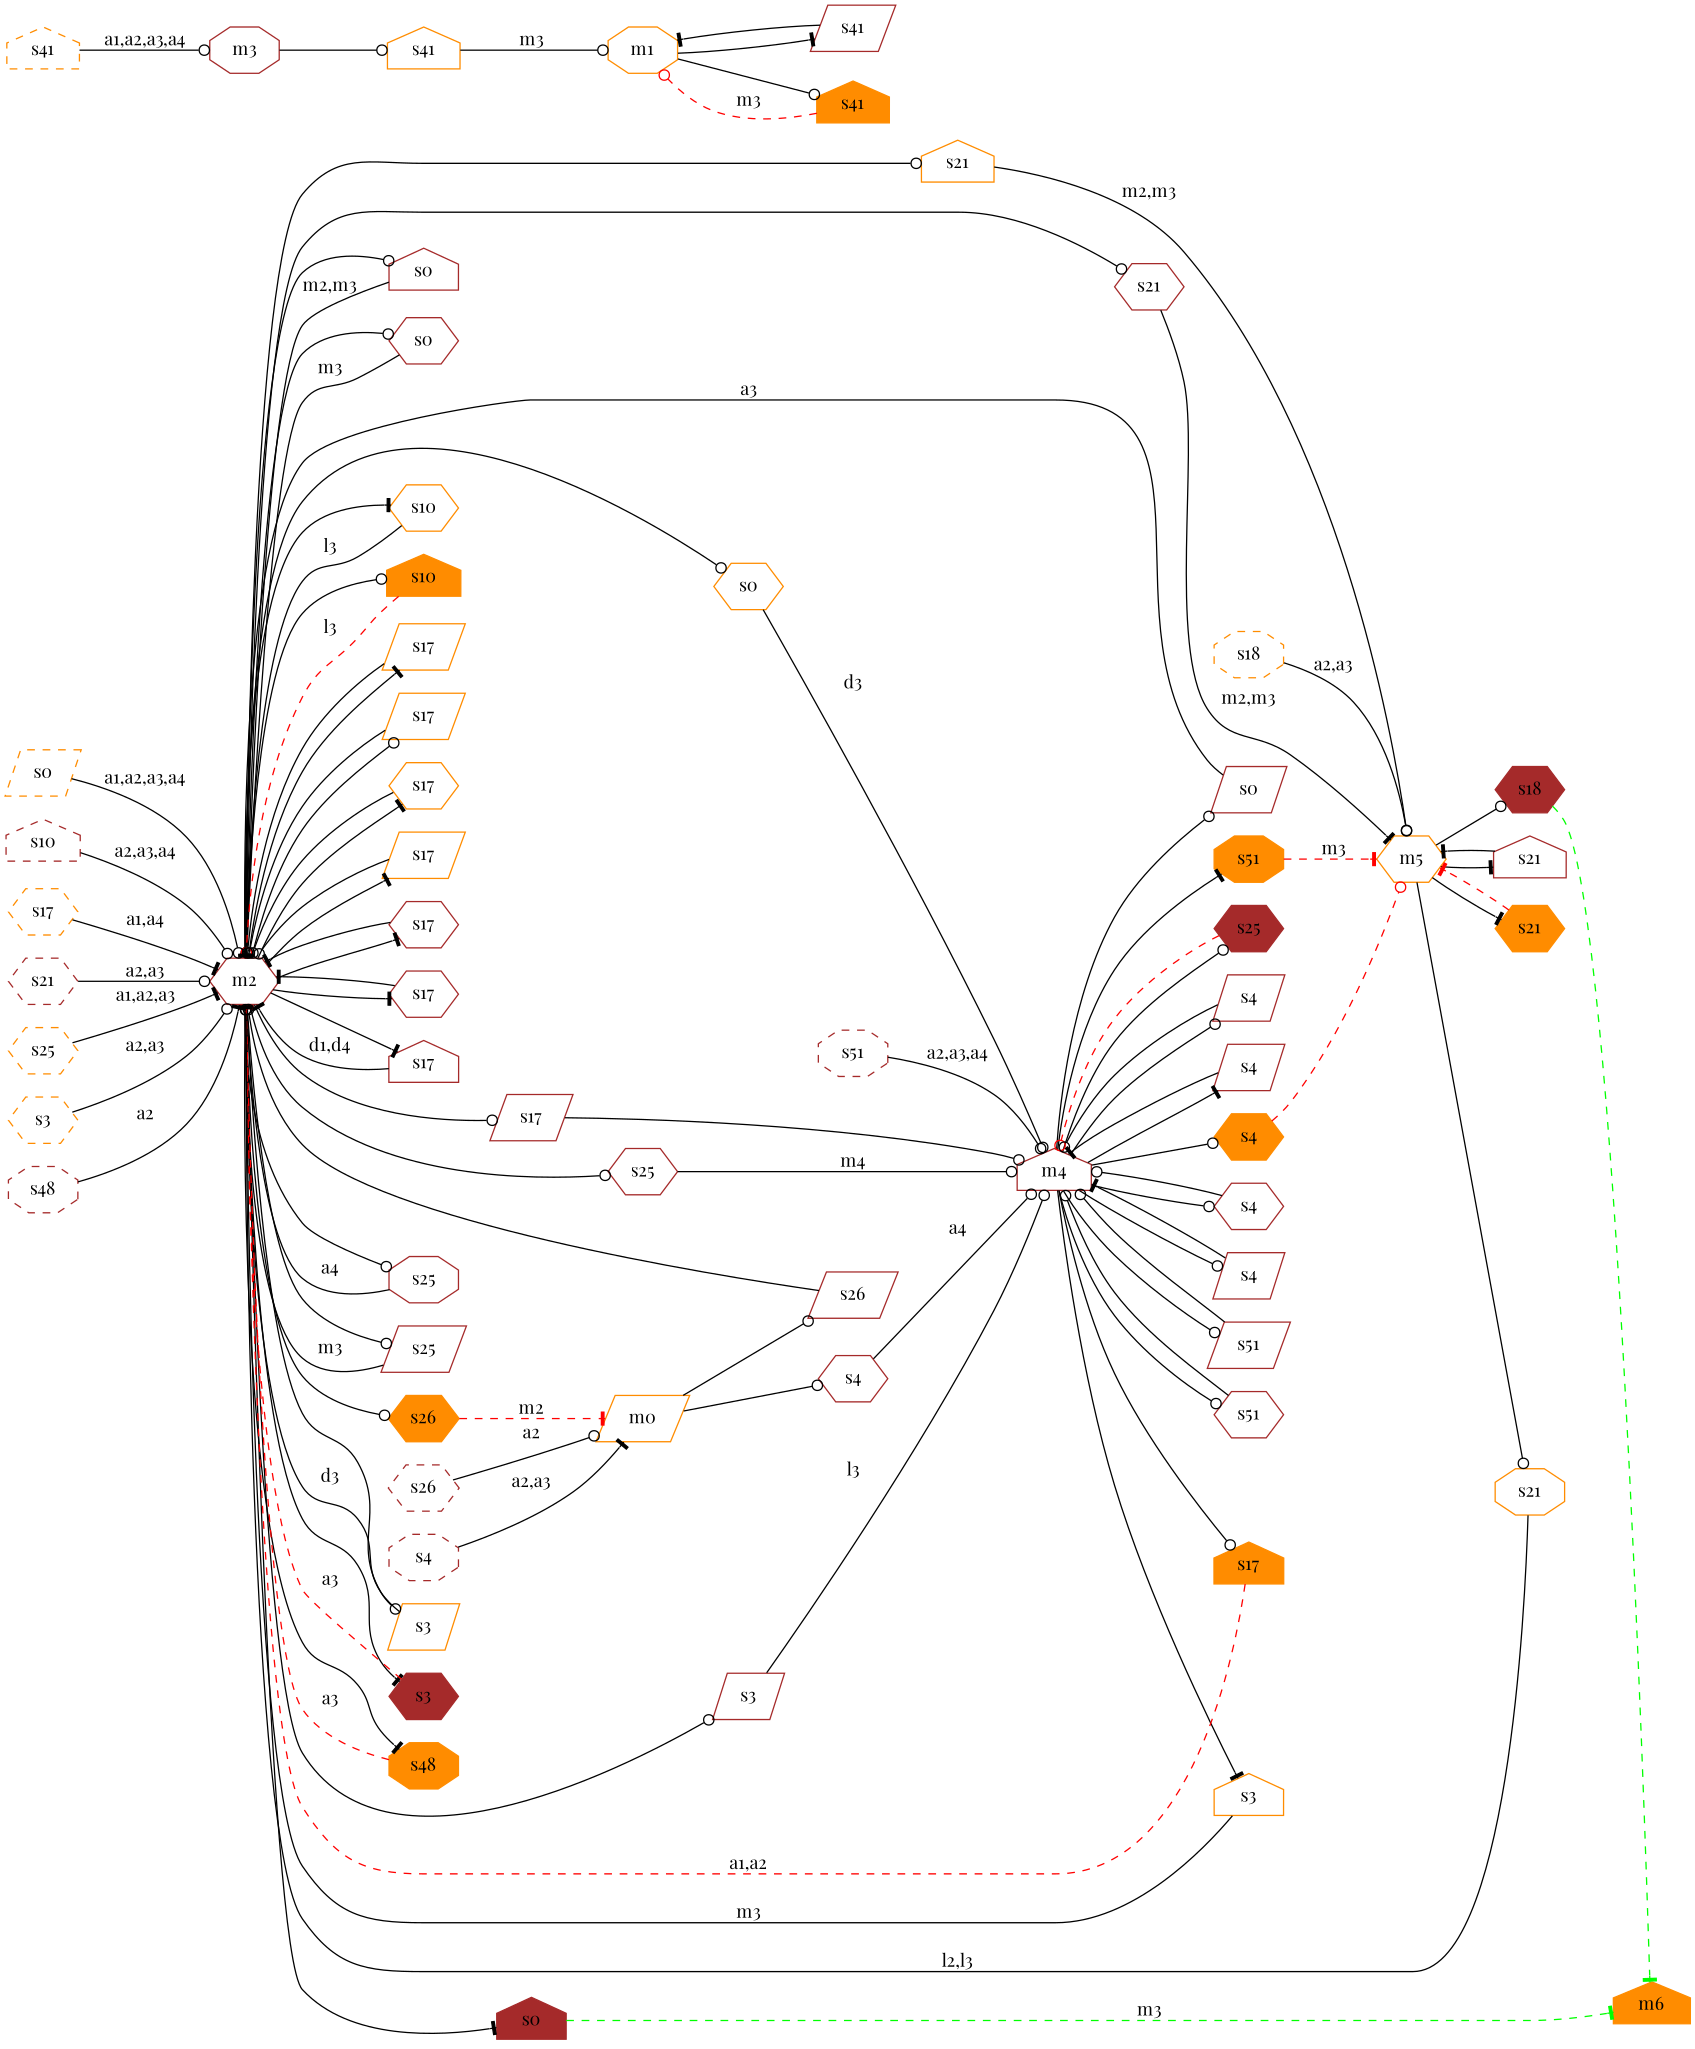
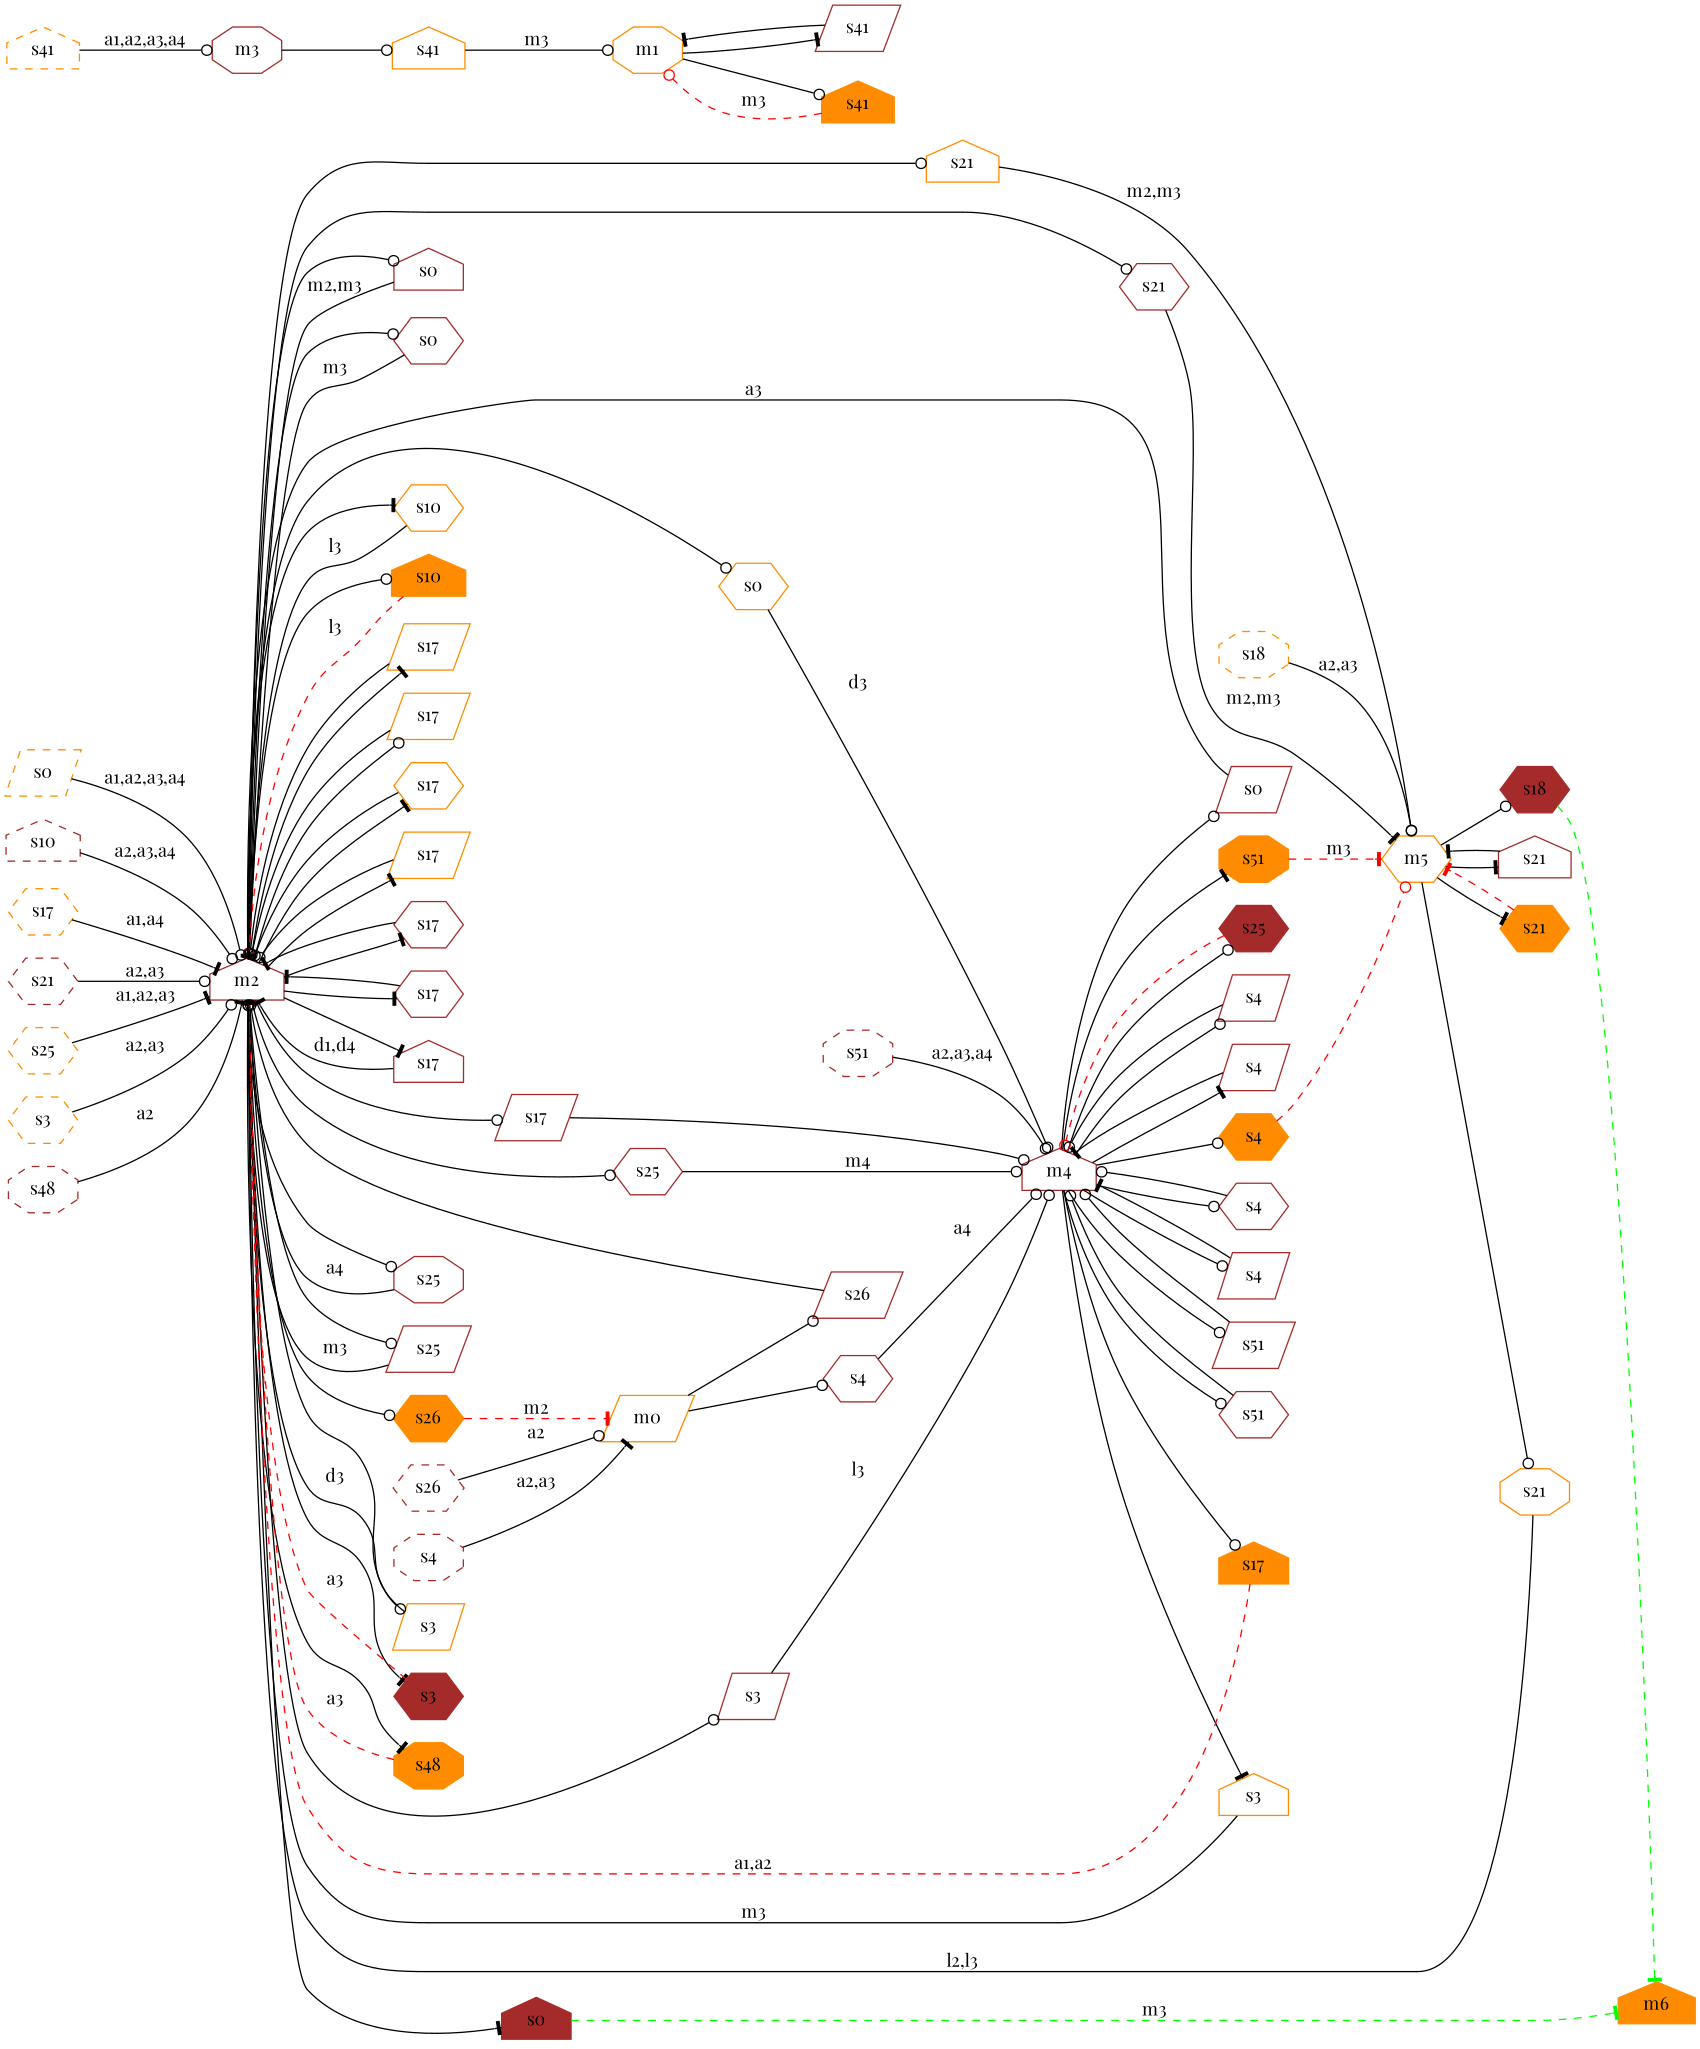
(244, 981) -> (247, 981)
